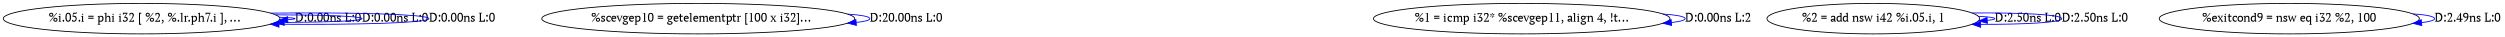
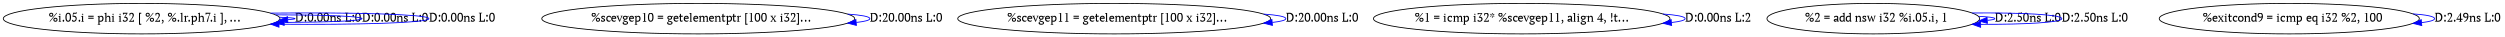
none -> (1114, 19)
(1873, 19) -> (1873, 19)
(2289, 19) -> (2289, 19)
